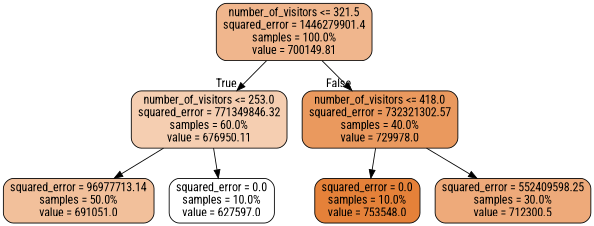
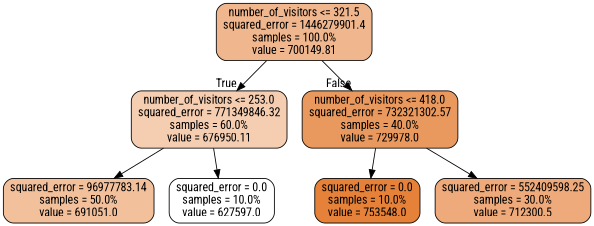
(79, 201) -> (79, 201)
